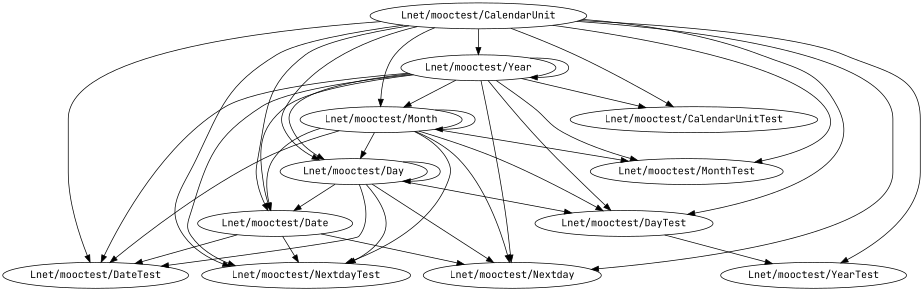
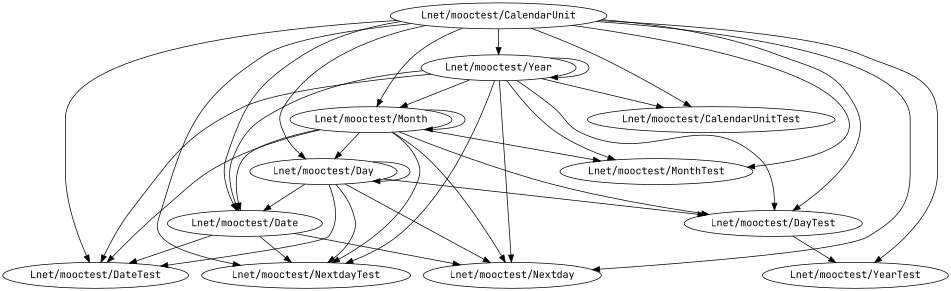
(293, 108) -> none
